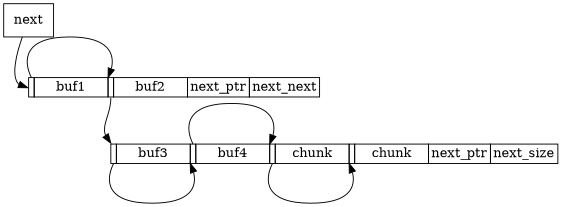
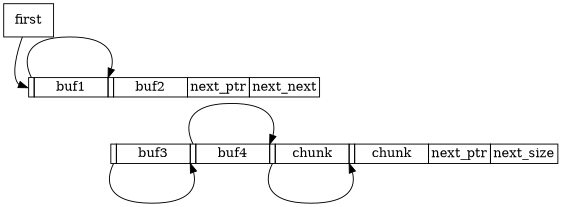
(29, 20) -> (29, 20)
(107, 117) -> none
